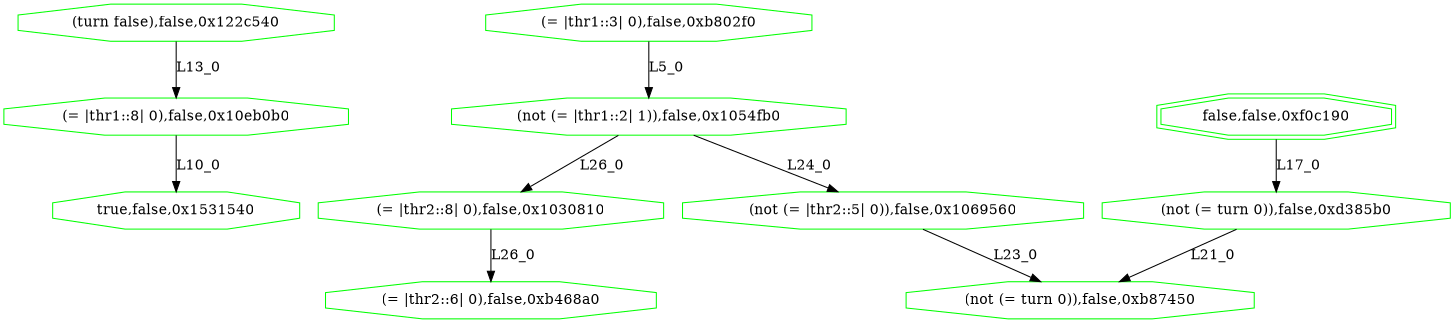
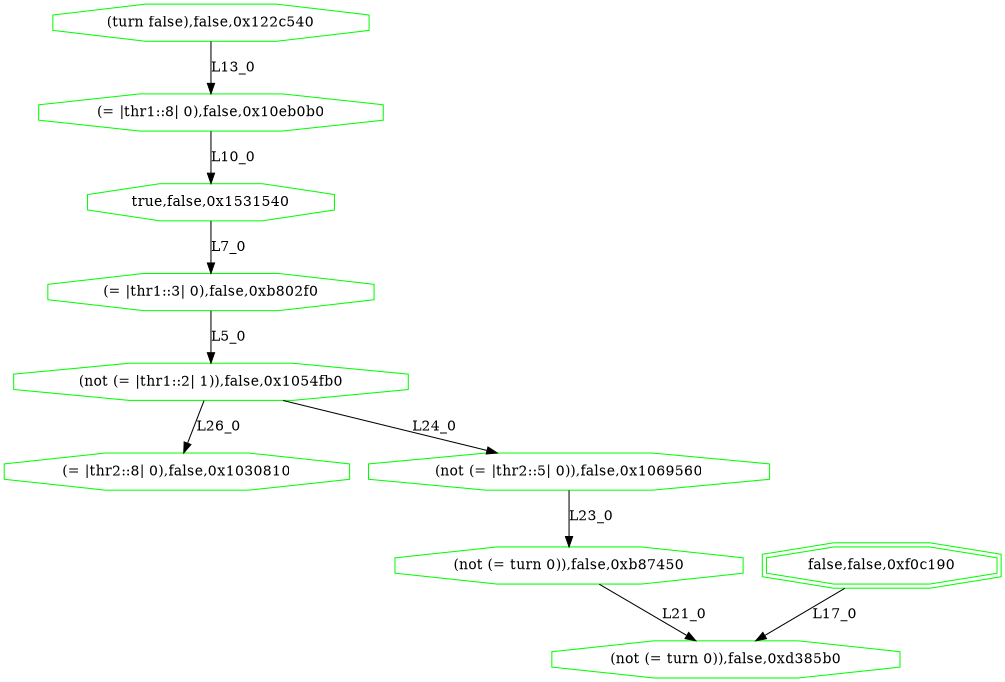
none -> (211, 242)
(1183, 253) -> (643, 610)
(491, 300) -> none
